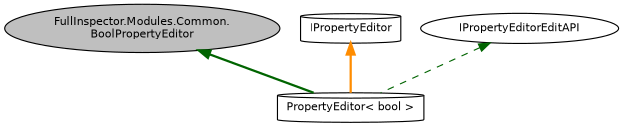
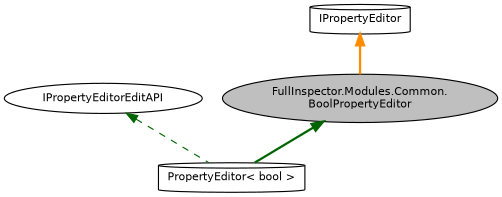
(351, 74) -> (360, 60)
